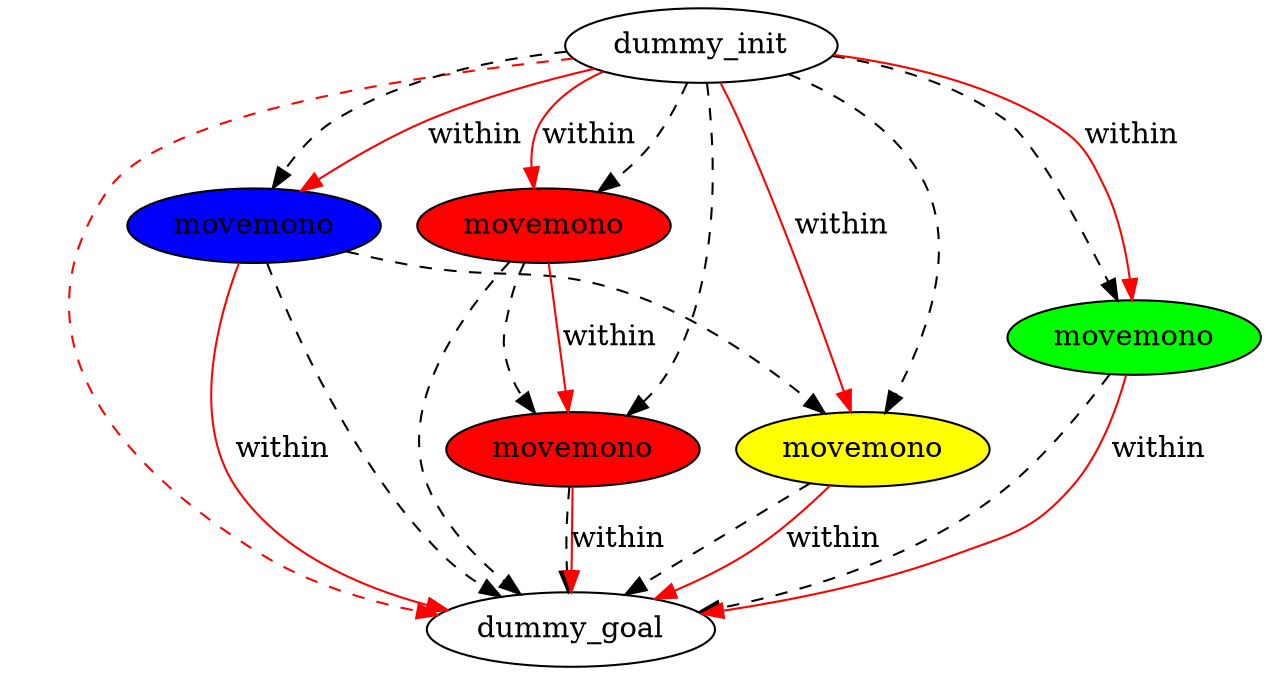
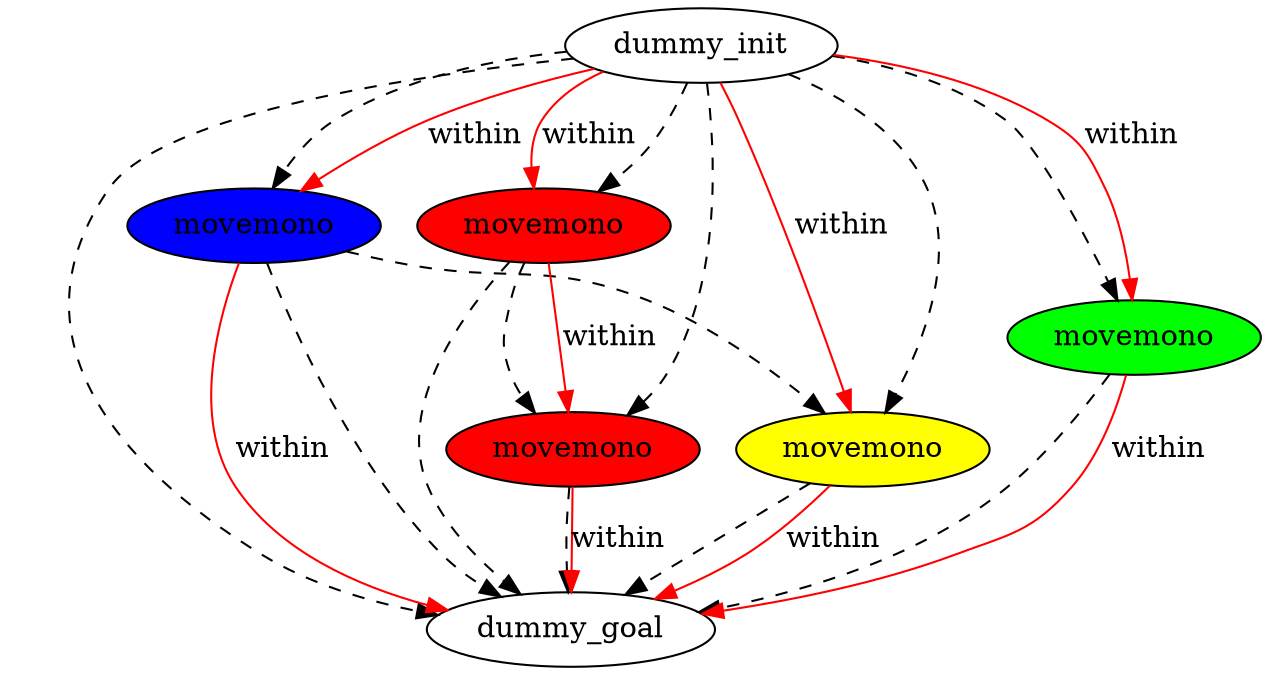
(80, 246) -> (80, 246)
